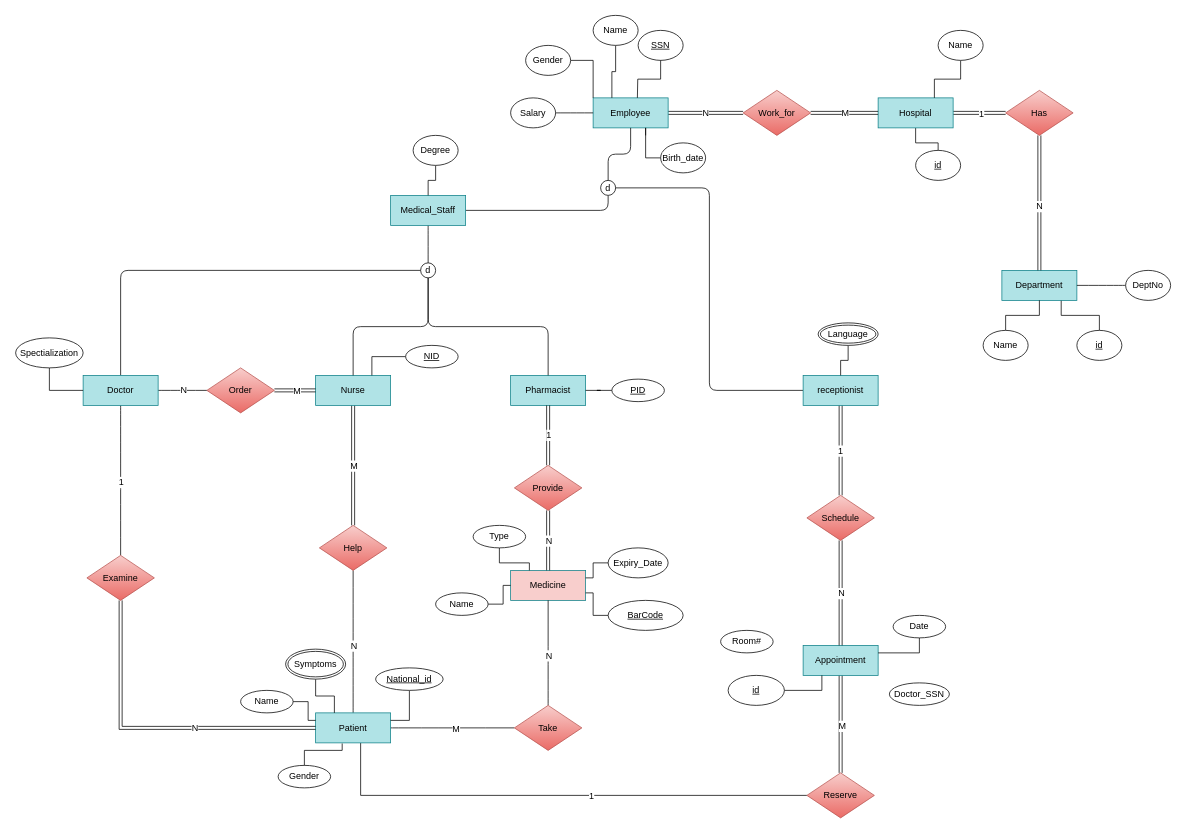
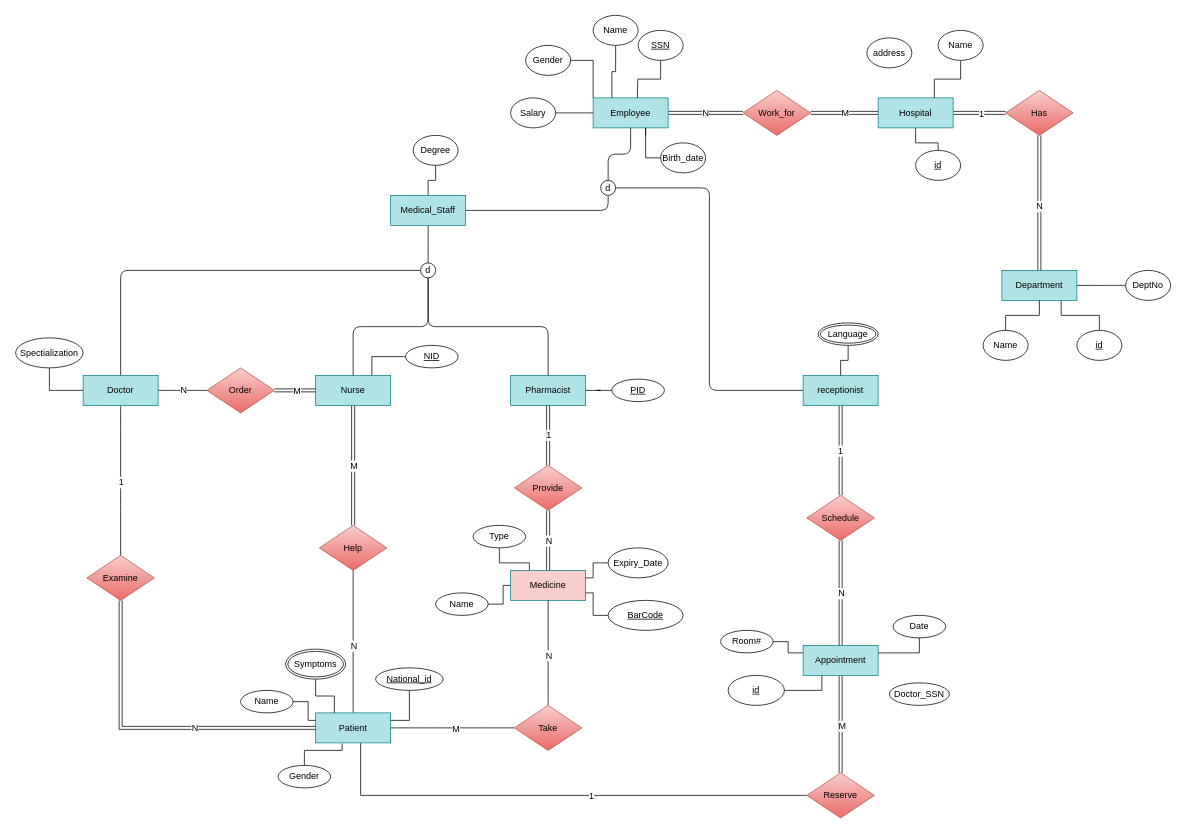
none -> (889, 53)
none -> (788, 647)
